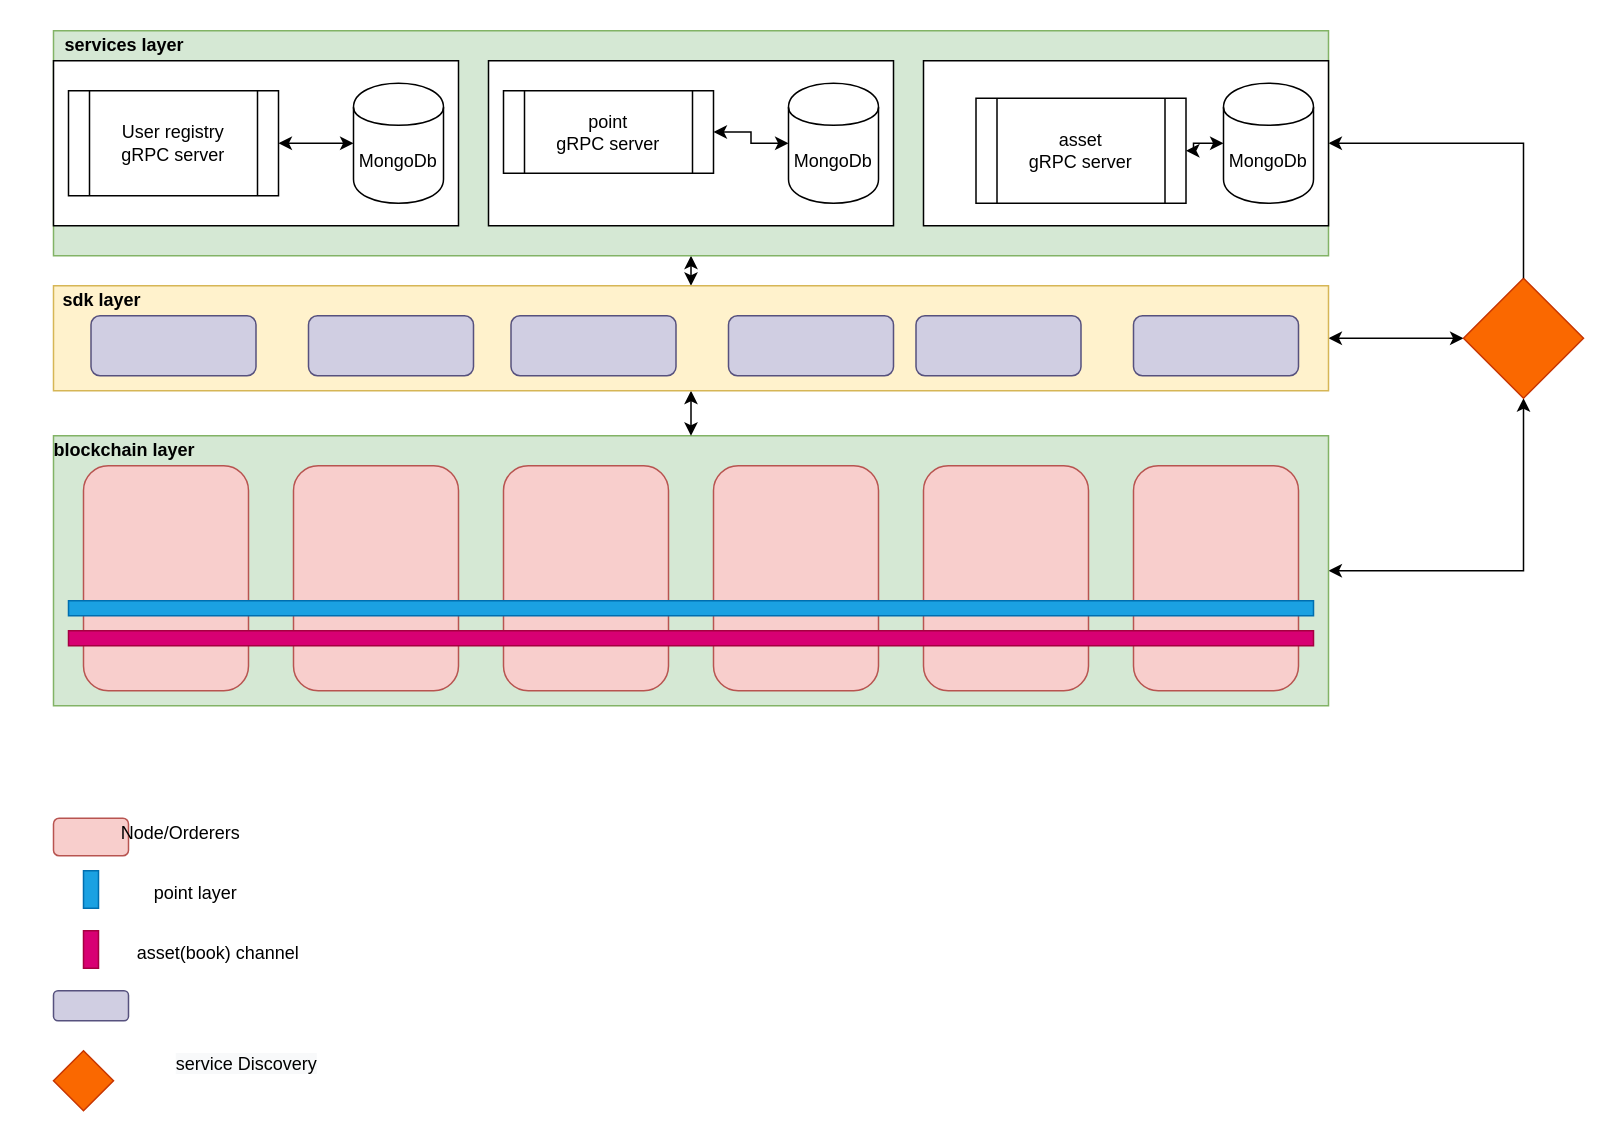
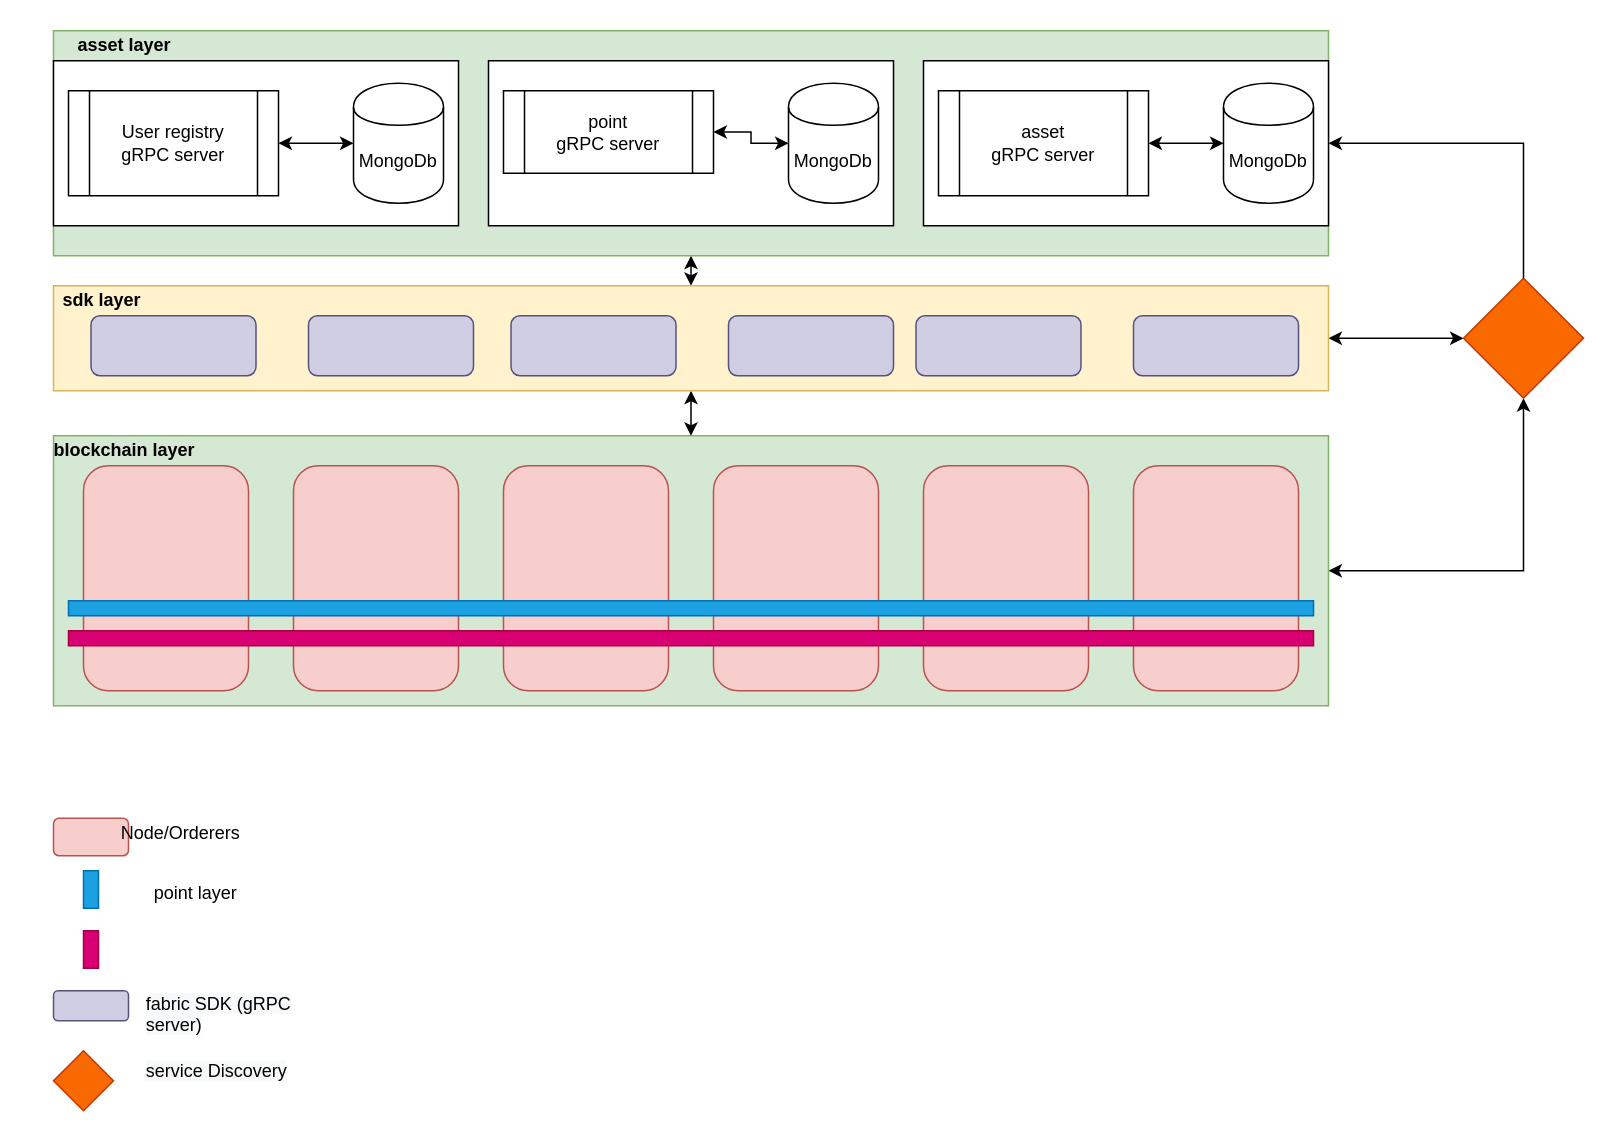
(125, 46) -> (125, 46)
(1081, 151) -> (1043, 143)
(218, 953) -> none
none -> (218, 1006)
(248, 1066) -> (218, 1073)
